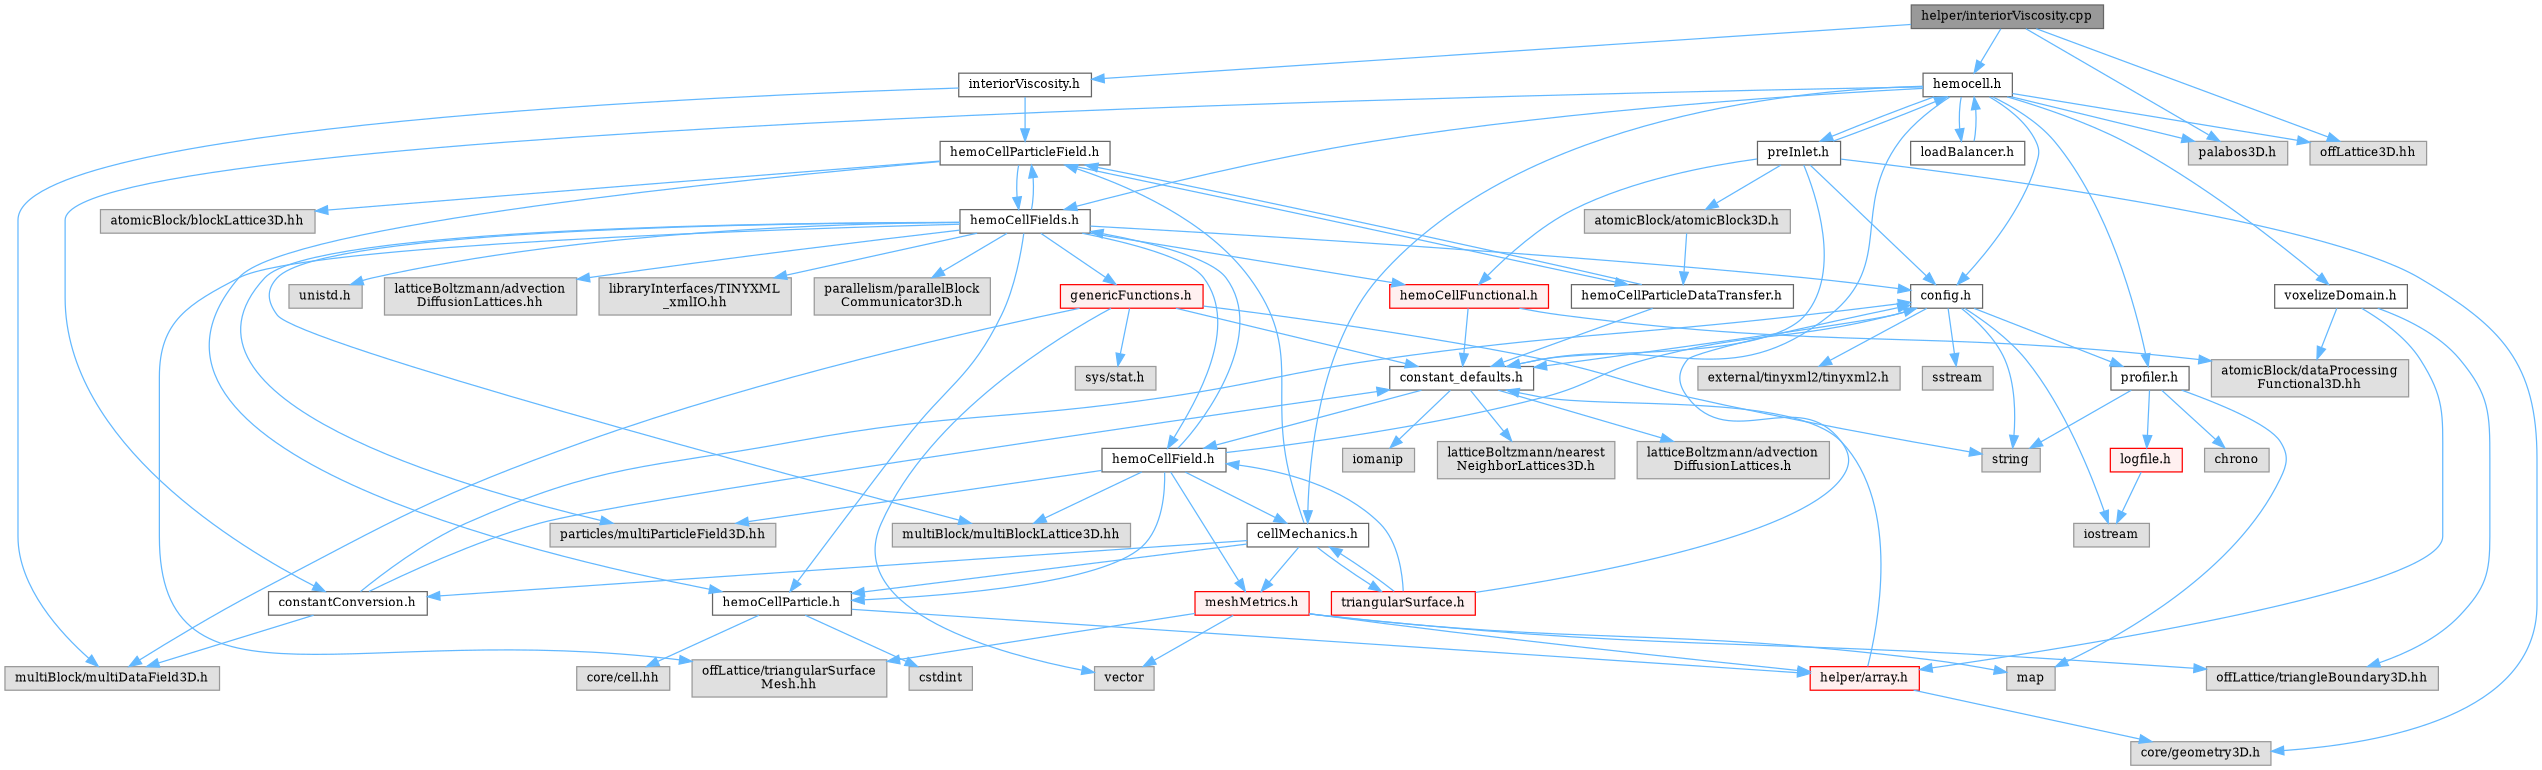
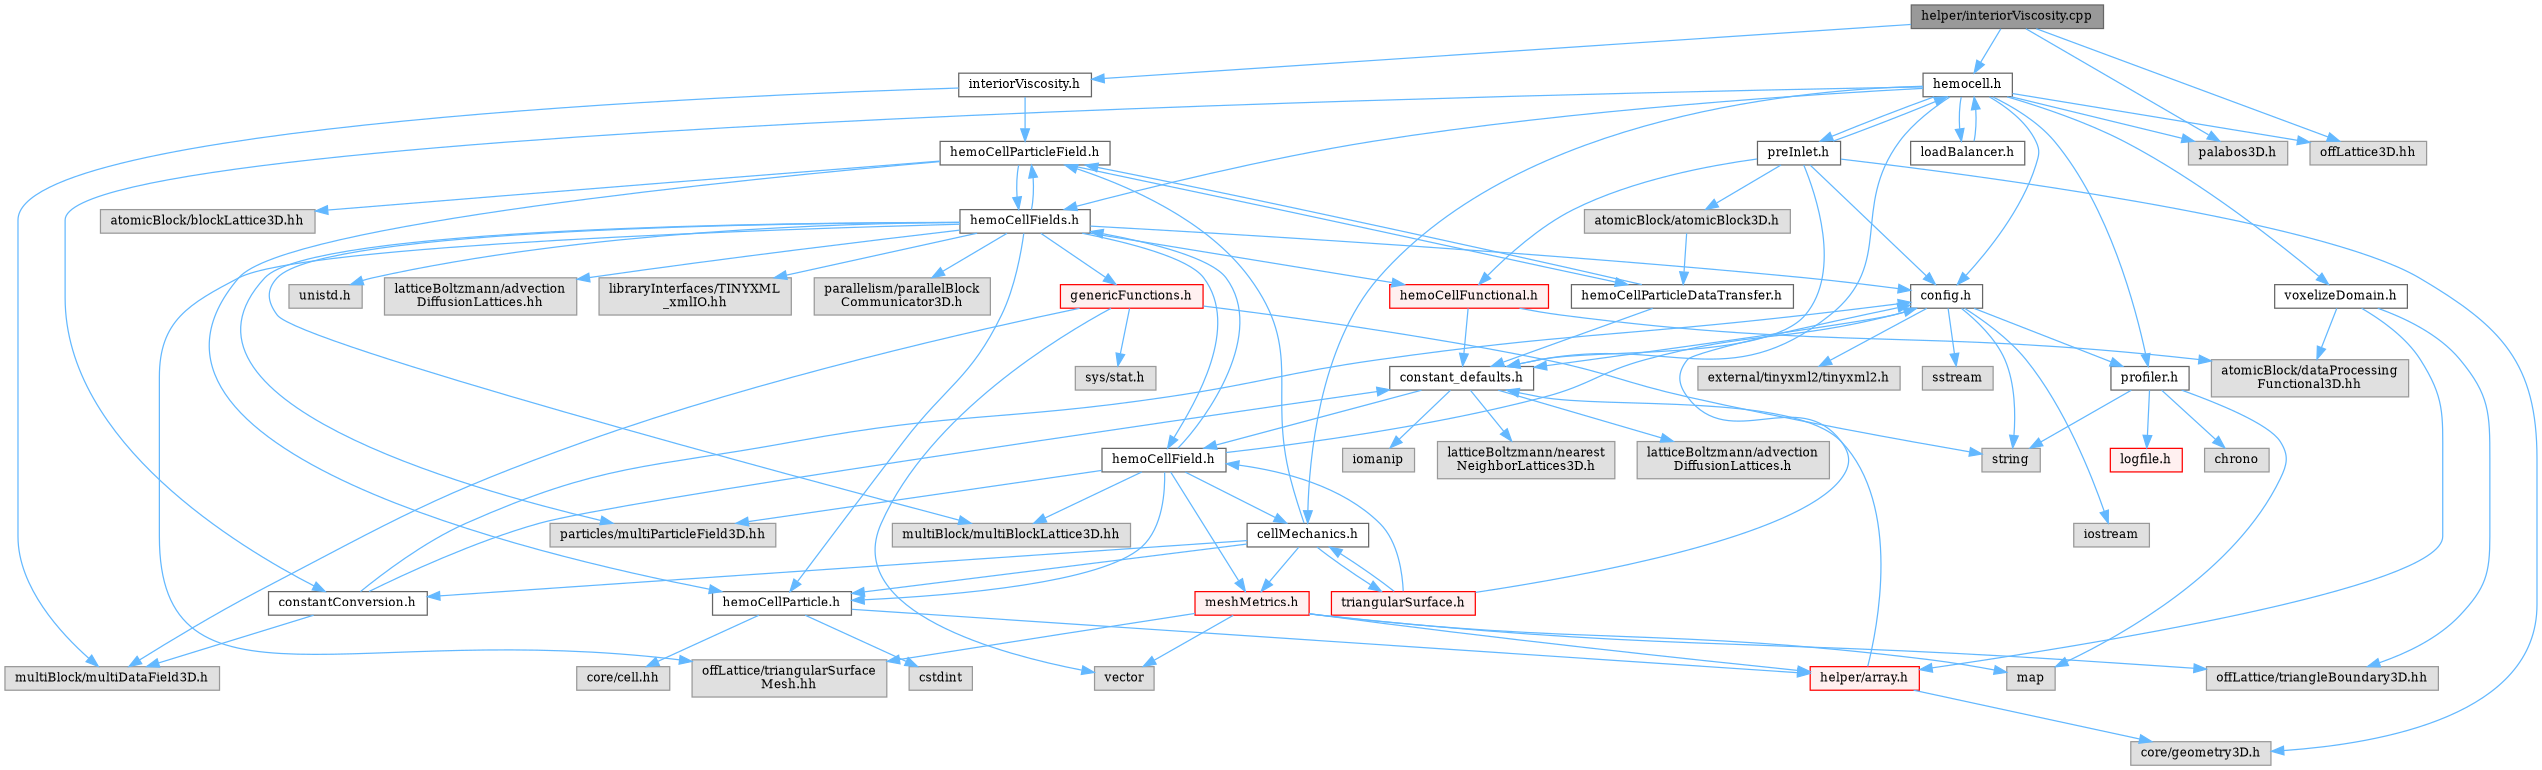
(1291, 336) -> none
(2132, 492) -> none
